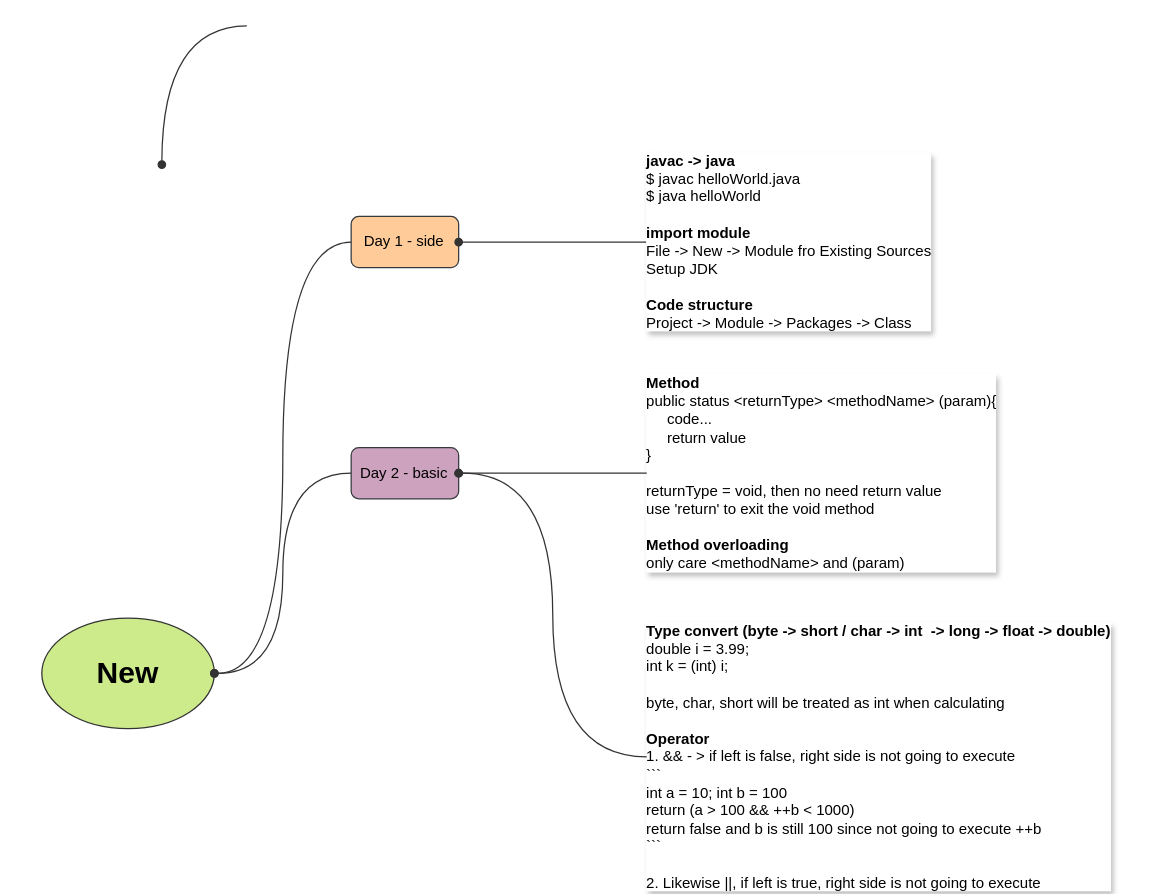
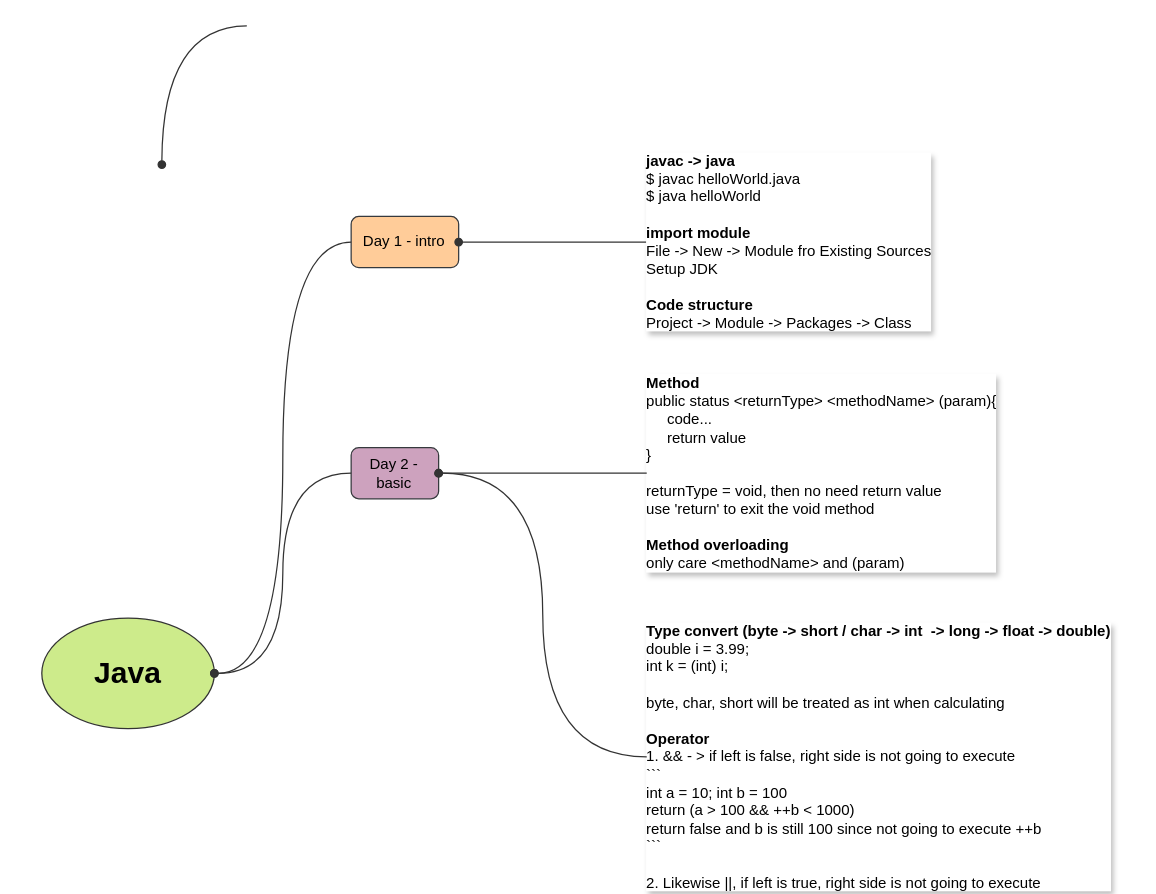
(404, 242) -> (404, 242)
(405, 473) -> (395, 473)
(128, 673) -> (128, 673)
